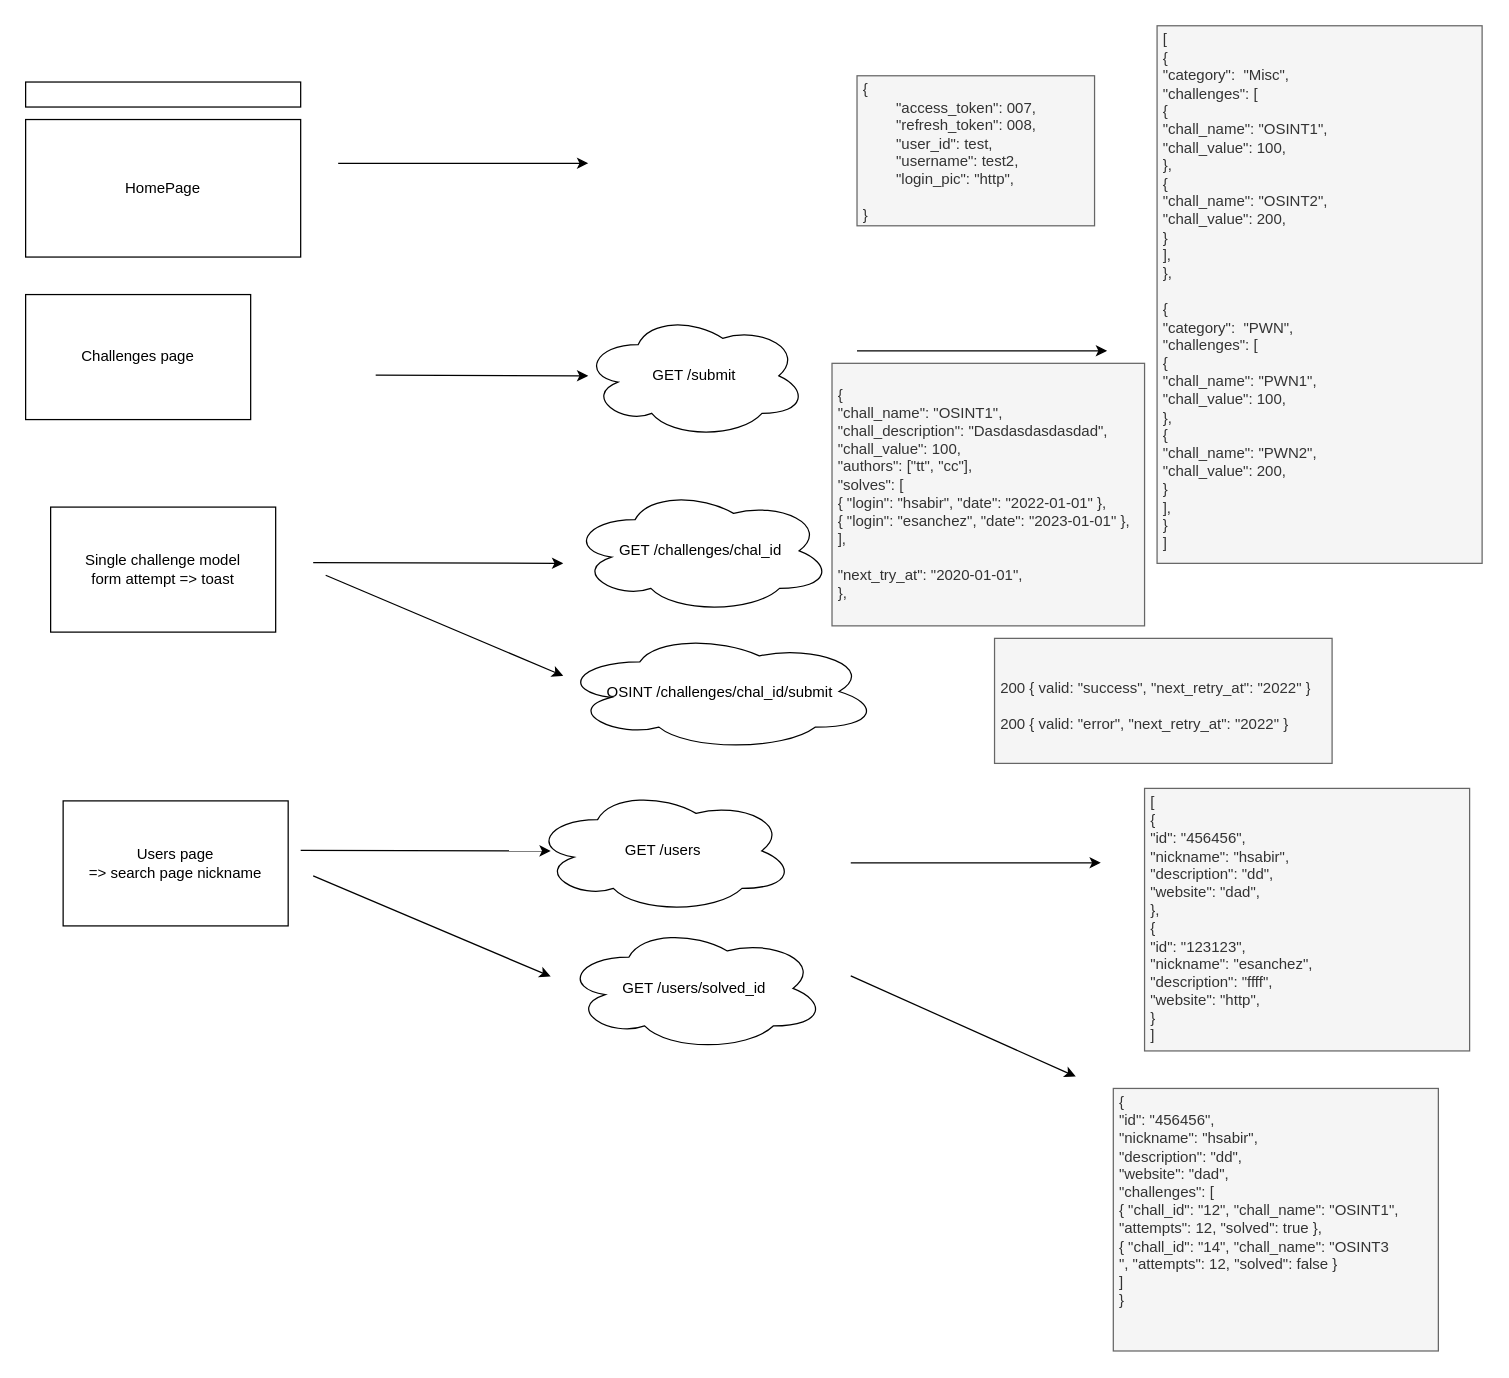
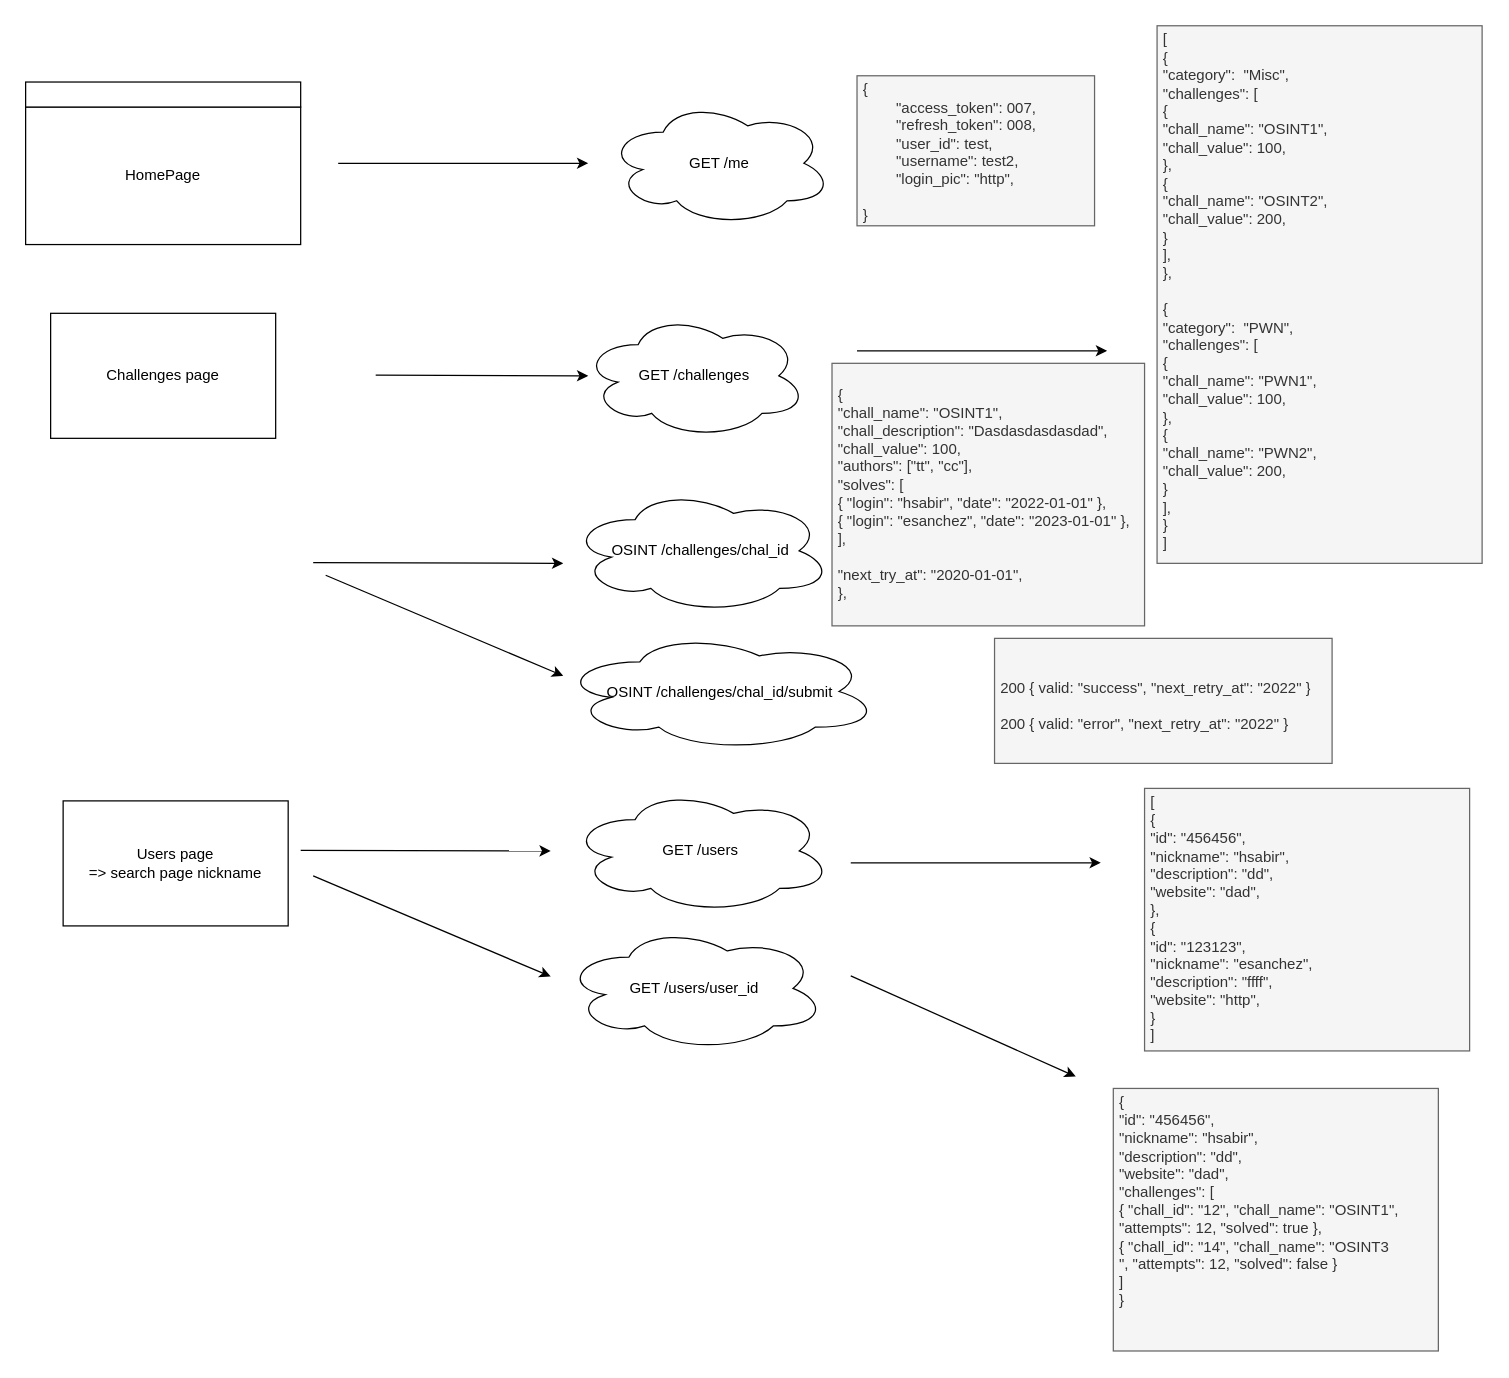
none -> (719, 163)
(163, 188) -> (163, 176)
(138, 357) -> (163, 376)
(694, 376) -> (694, 376)
(701, 551) -> (701, 551)
(163, 569) -> none
(663, 851) -> (701, 851)
(694, 988) -> (694, 988)
